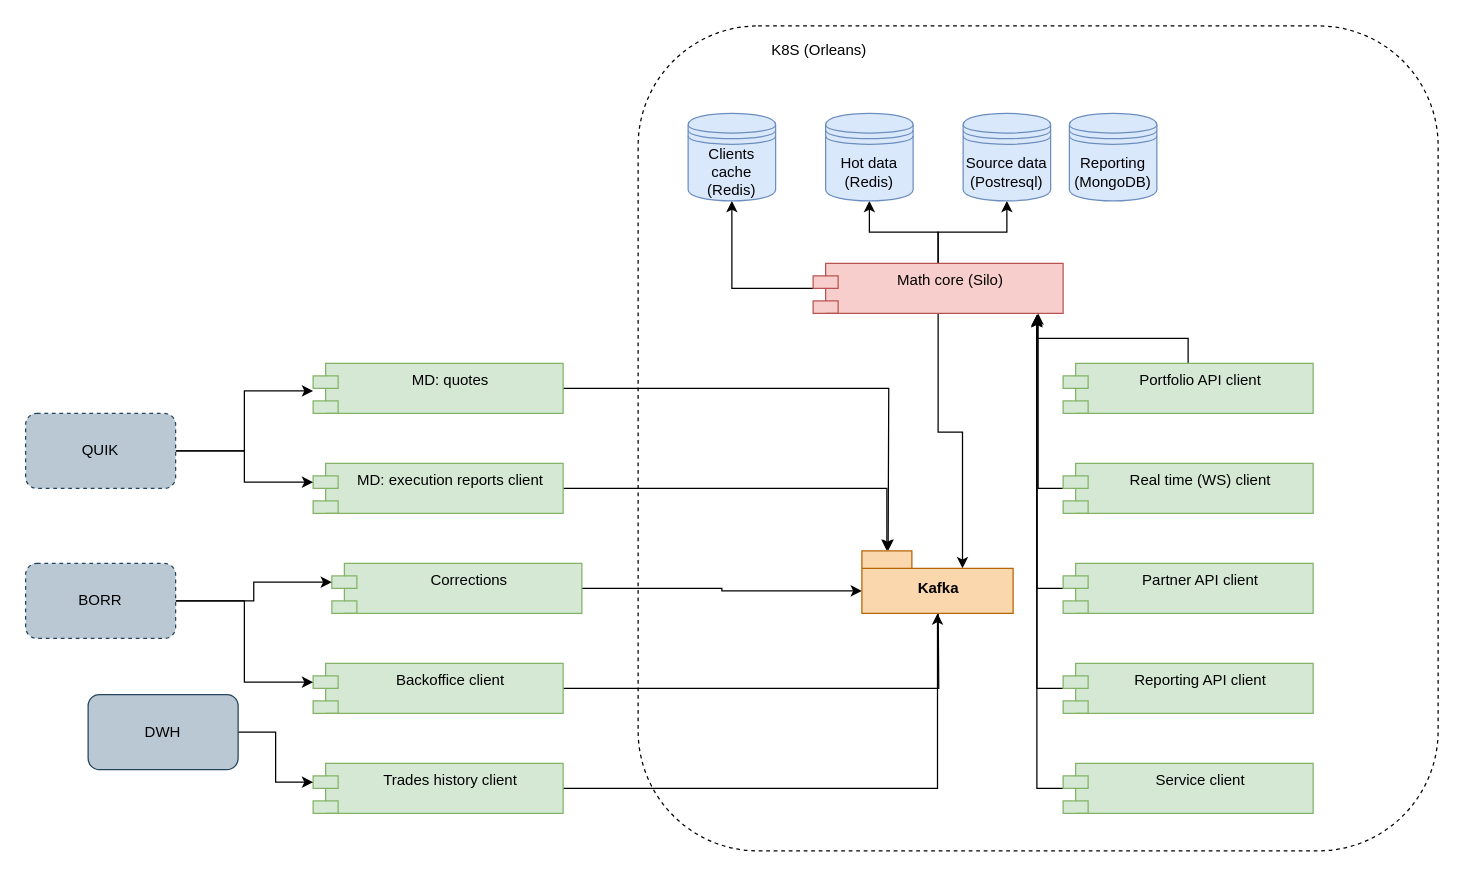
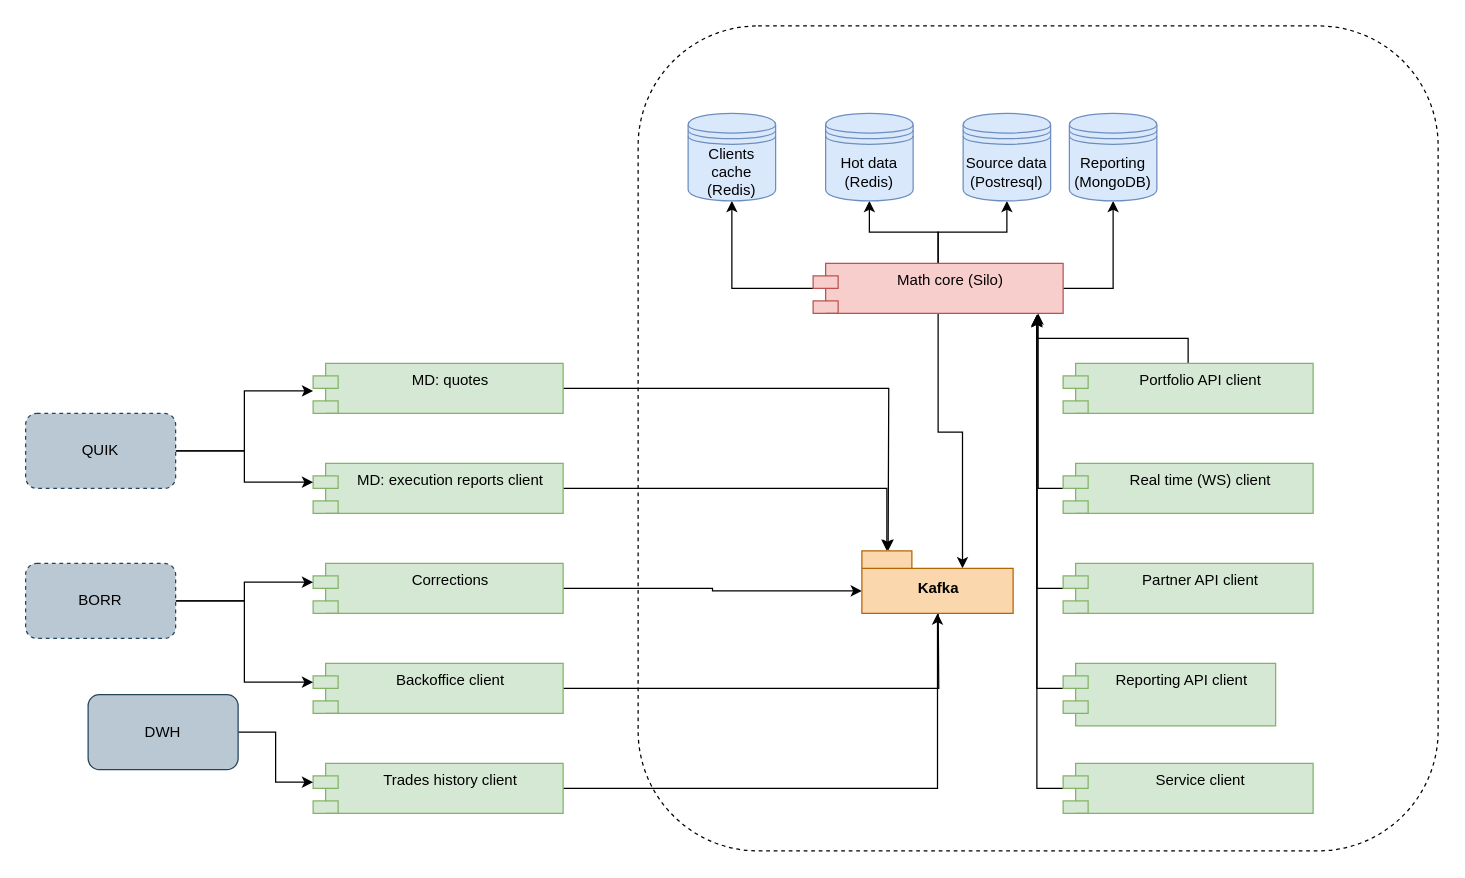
(819, 51) -> none
none -> (1113, 274)
(457, 588) -> (438, 588)
(1188, 688) -> (1169, 694)
